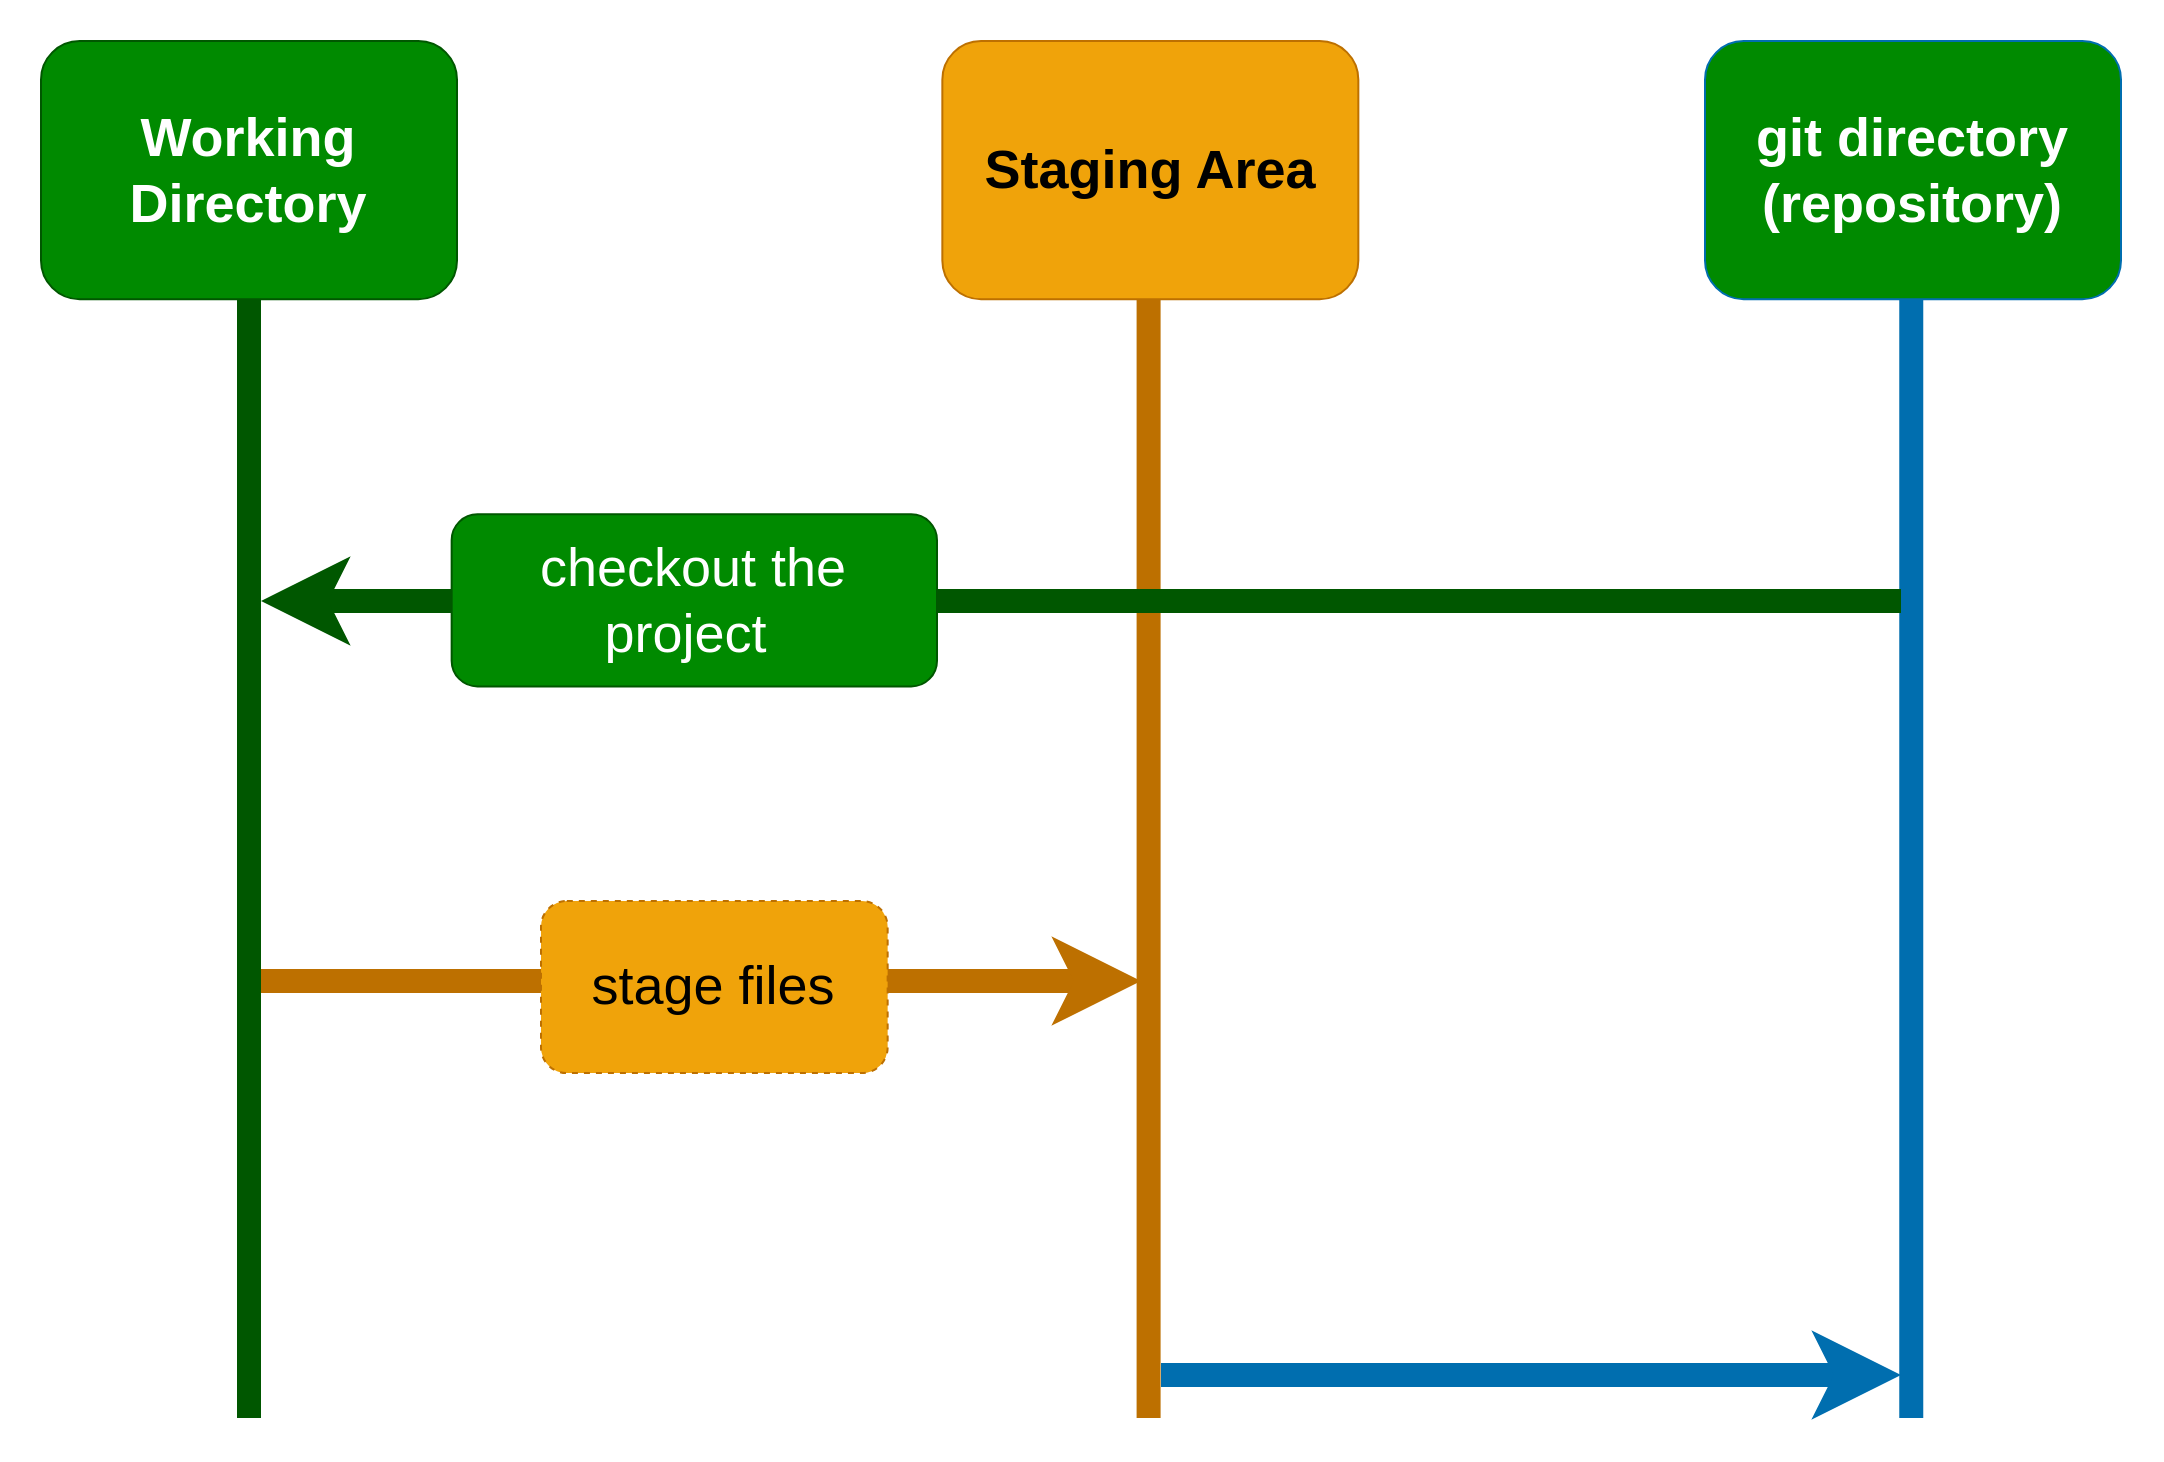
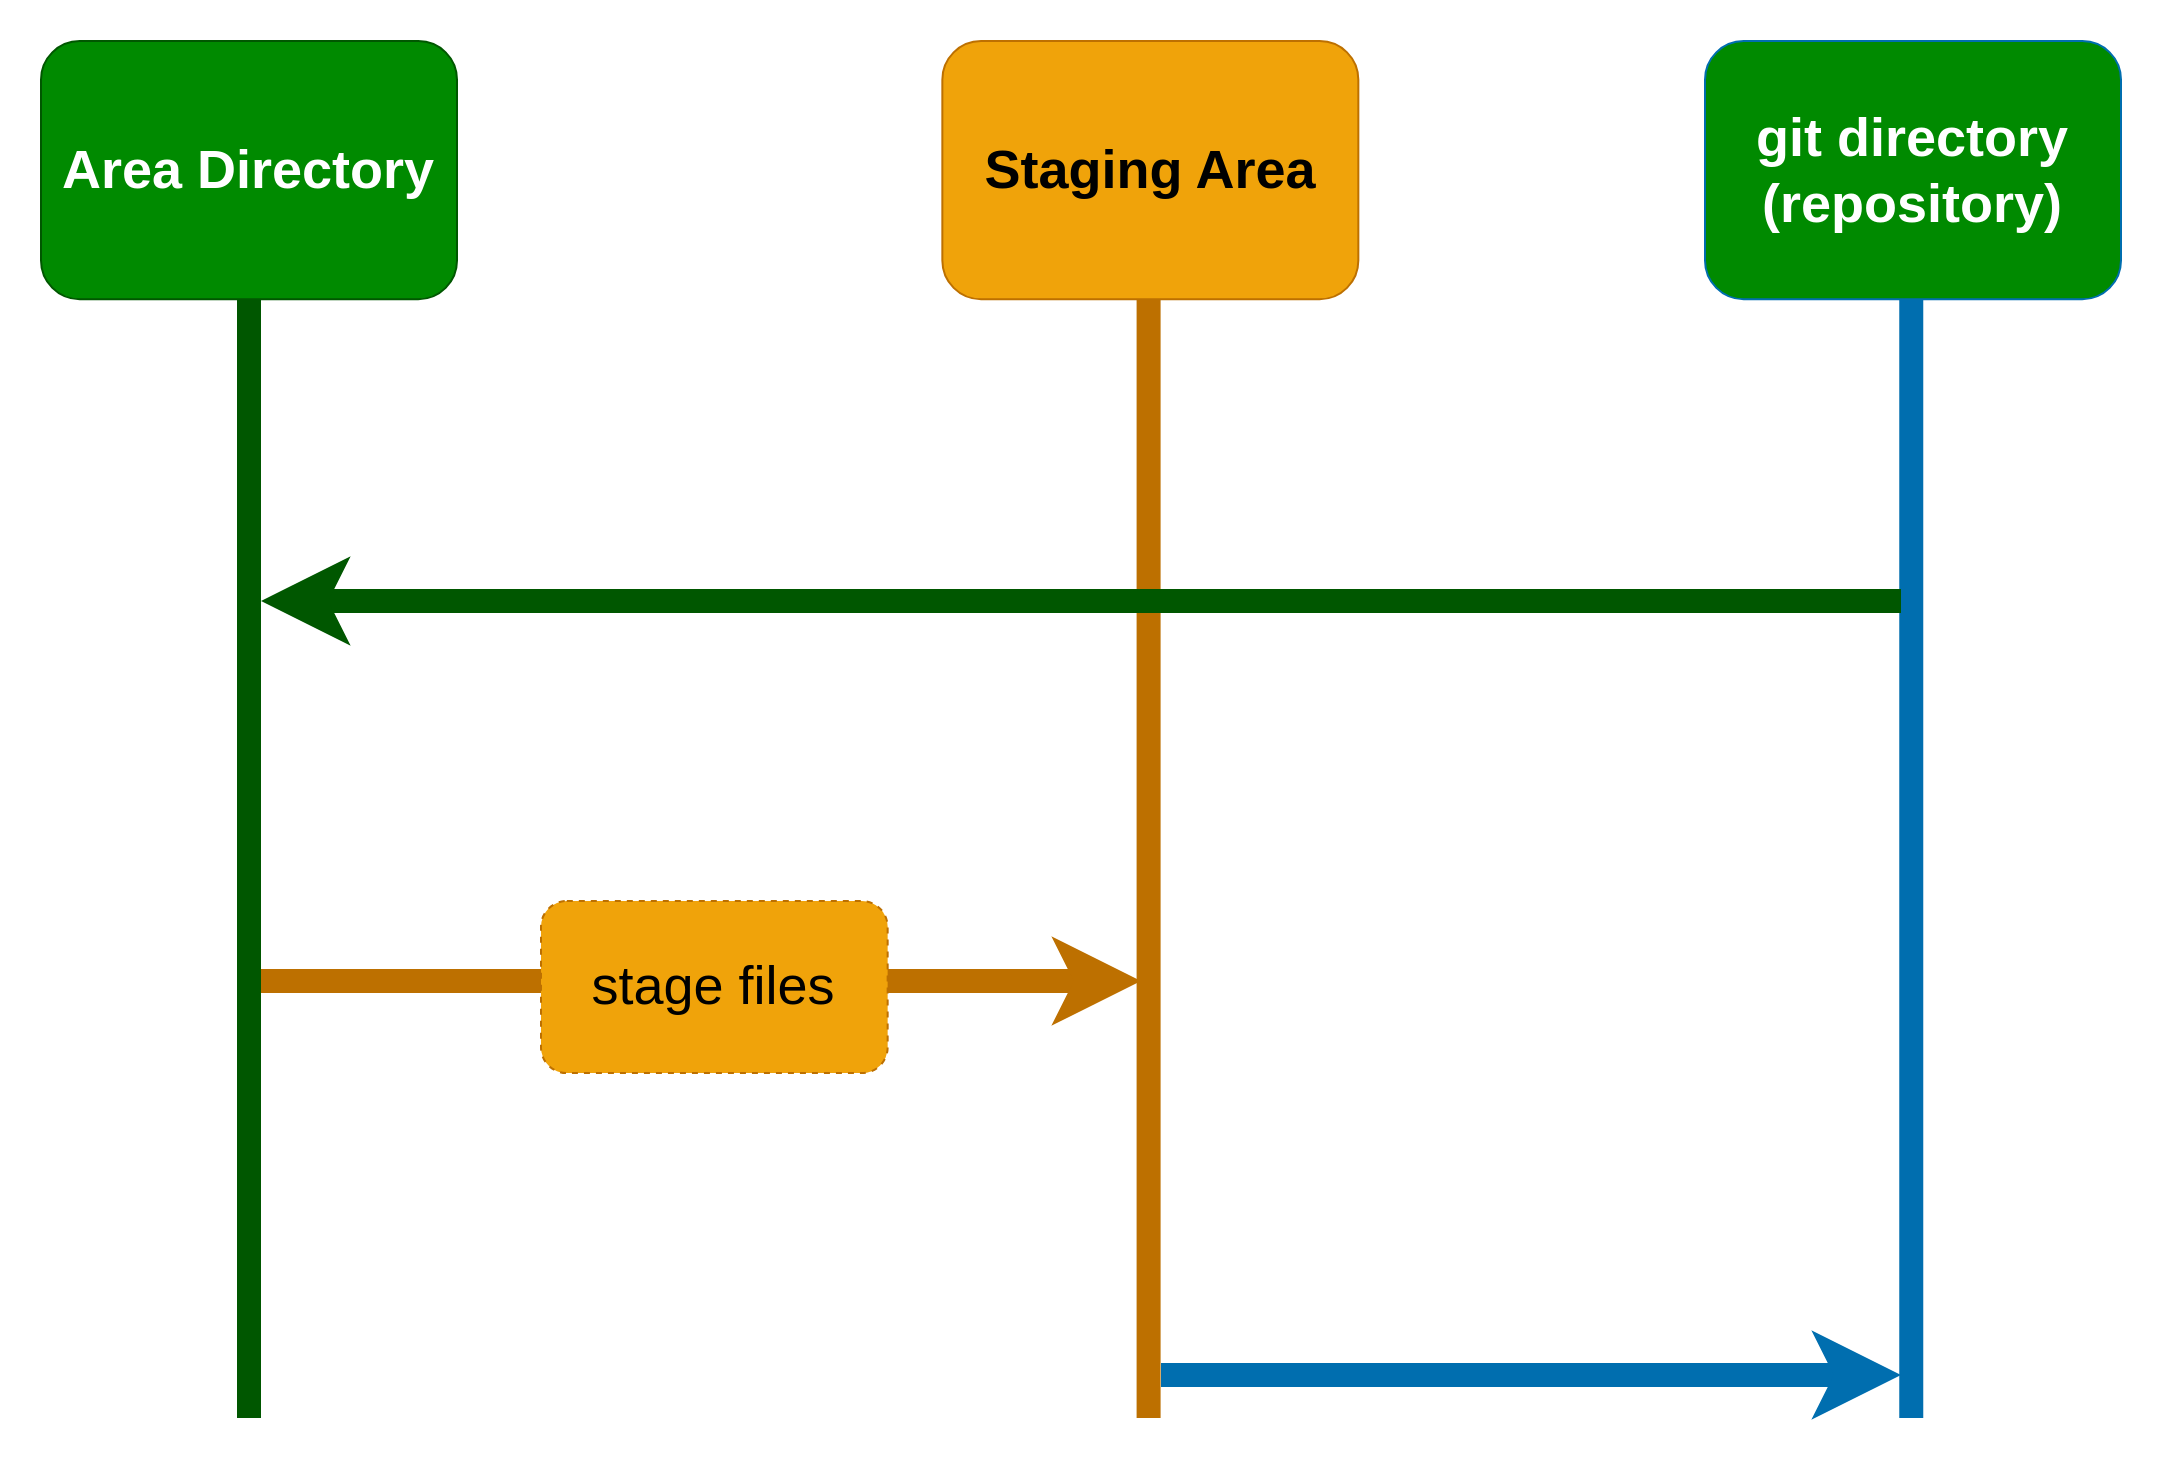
(249, 171) -> (249, 171)
(694, 600) -> none
